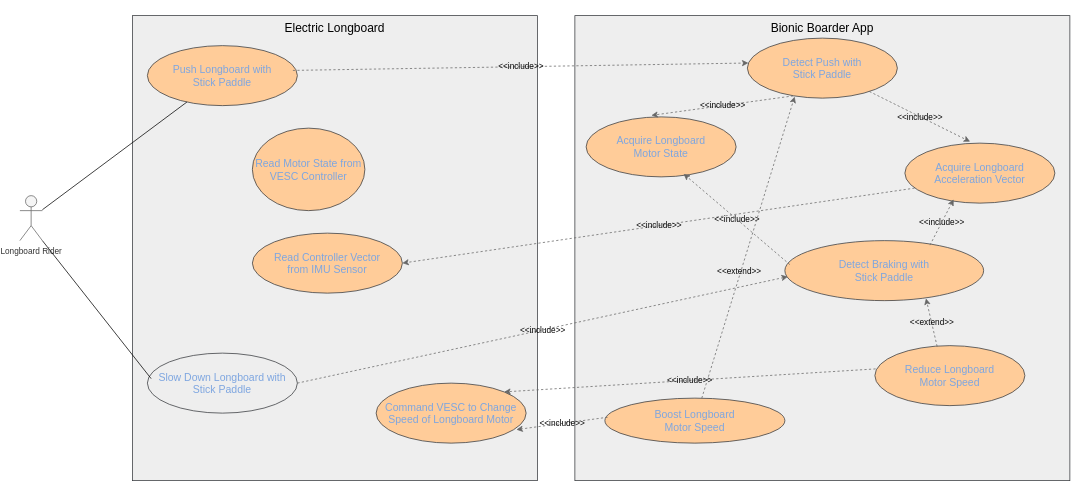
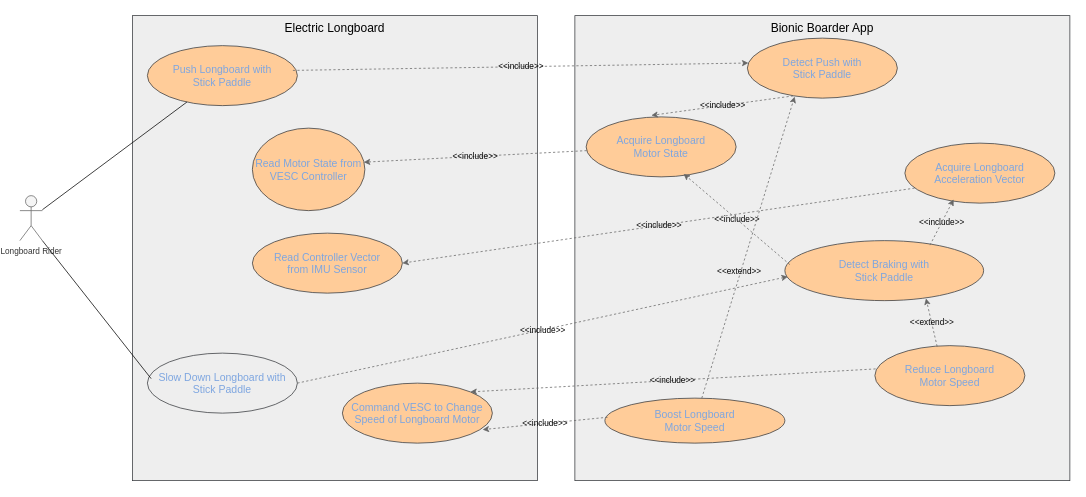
(919, 116) -> none
none -> (475, 156)
(451, 413) -> (417, 413)
